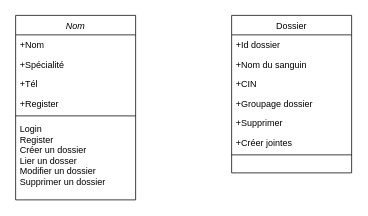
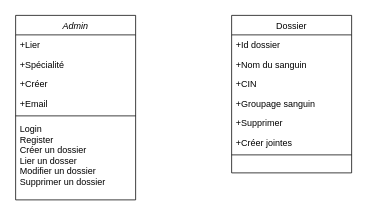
(75, 26) -> (75, 26)
(30, 45) -> (31, 45)
(28, 84) -> (35, 84)
(41, 104) -> (32, 104)
(276, 104) -> (276, 104)
